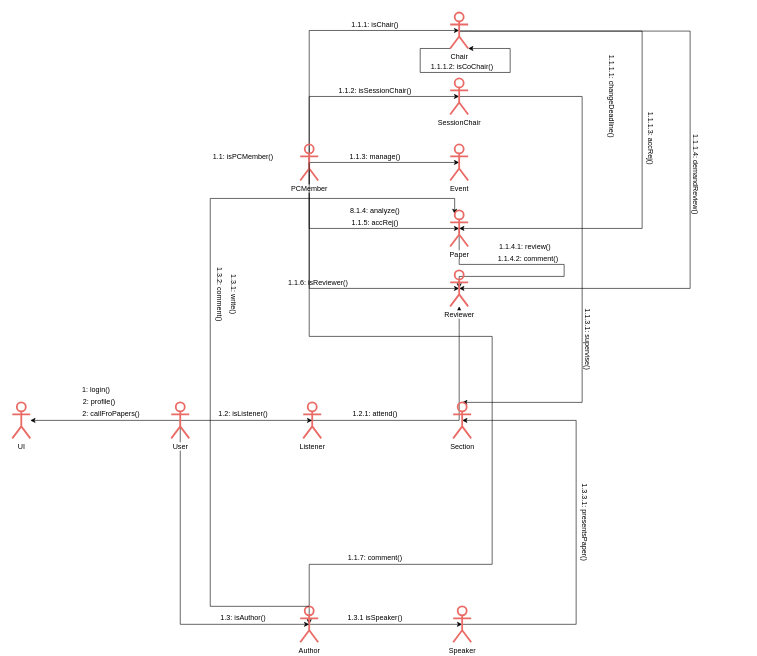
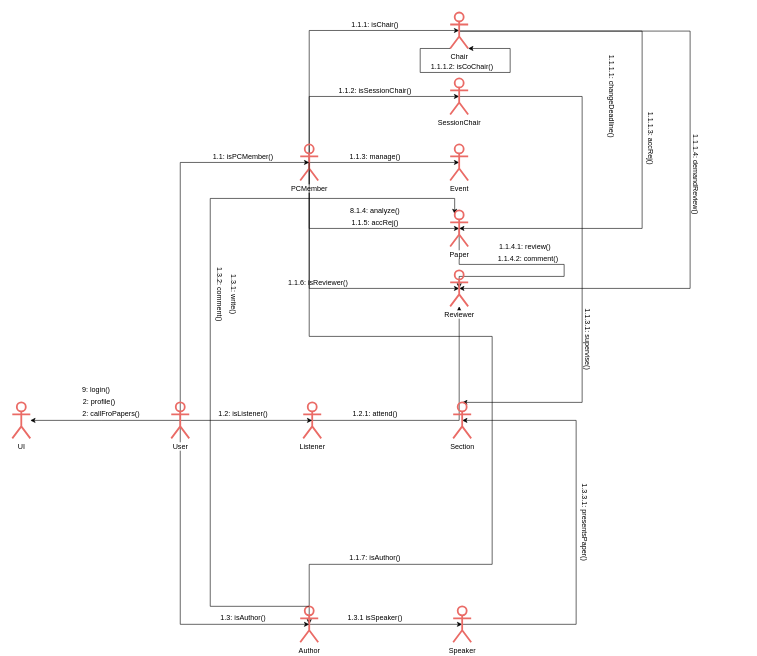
none -> (241, 162)
(96, 390) -> (96, 390)
(375, 558) -> (375, 558)
